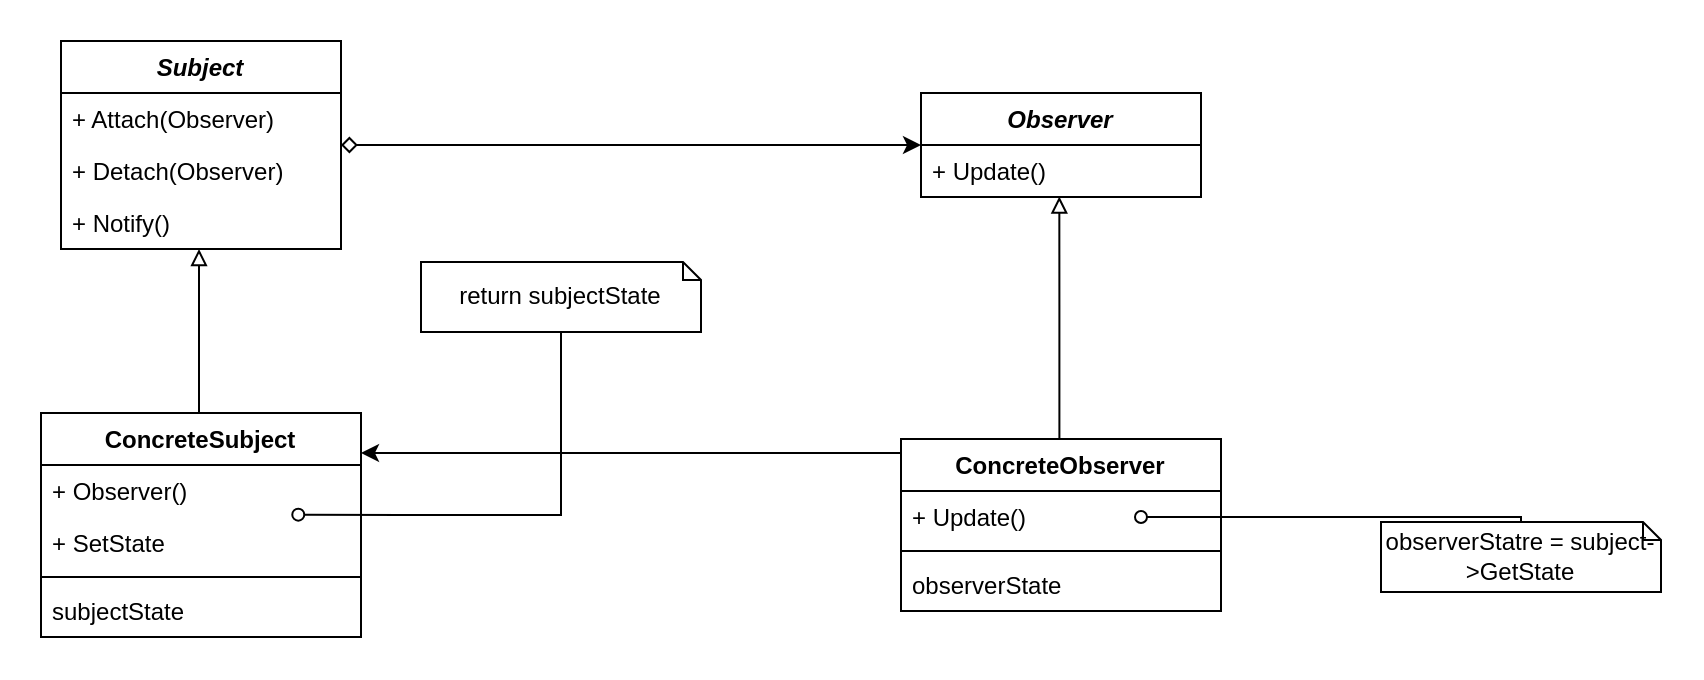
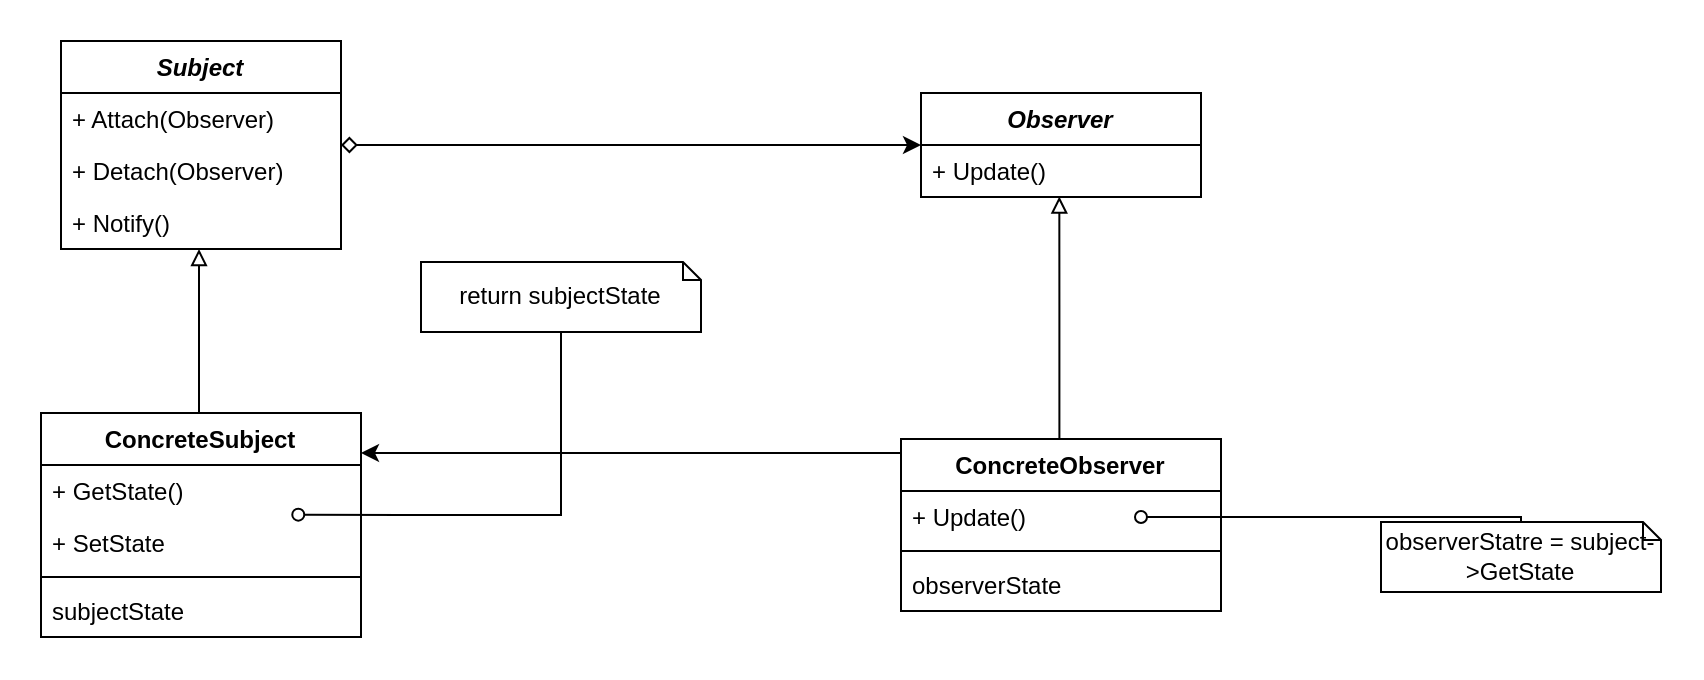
(130, 492) -> (130, 492)
